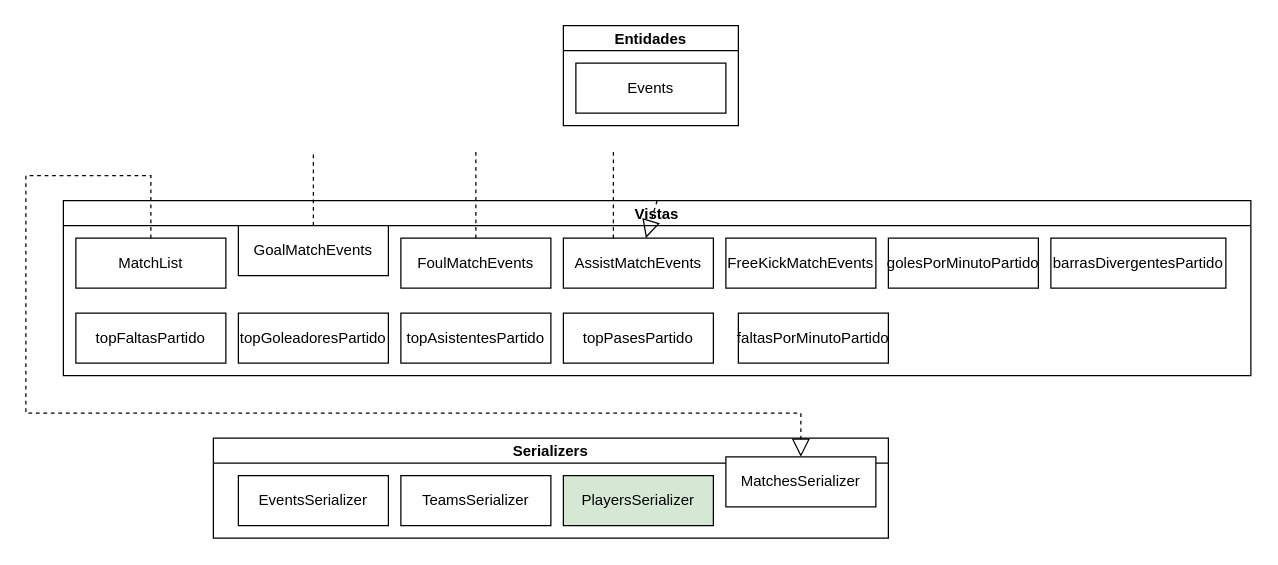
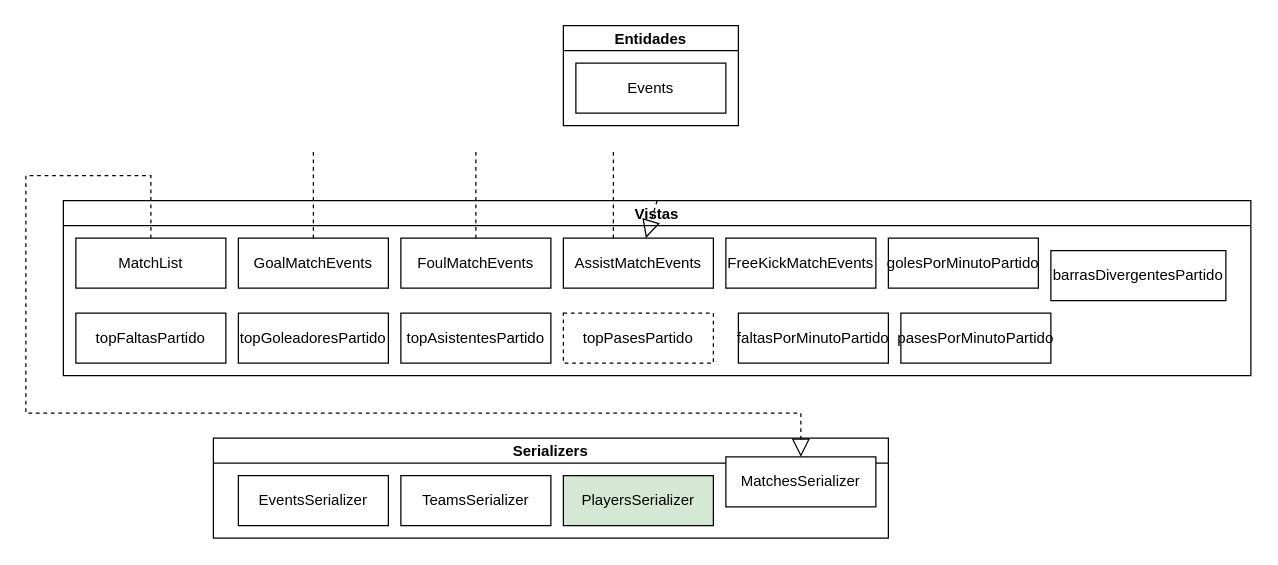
(313, 251) -> (313, 263)
(1138, 263) -> (1138, 276)
(638, 338) -> (638, 338)
none -> (976, 338)
